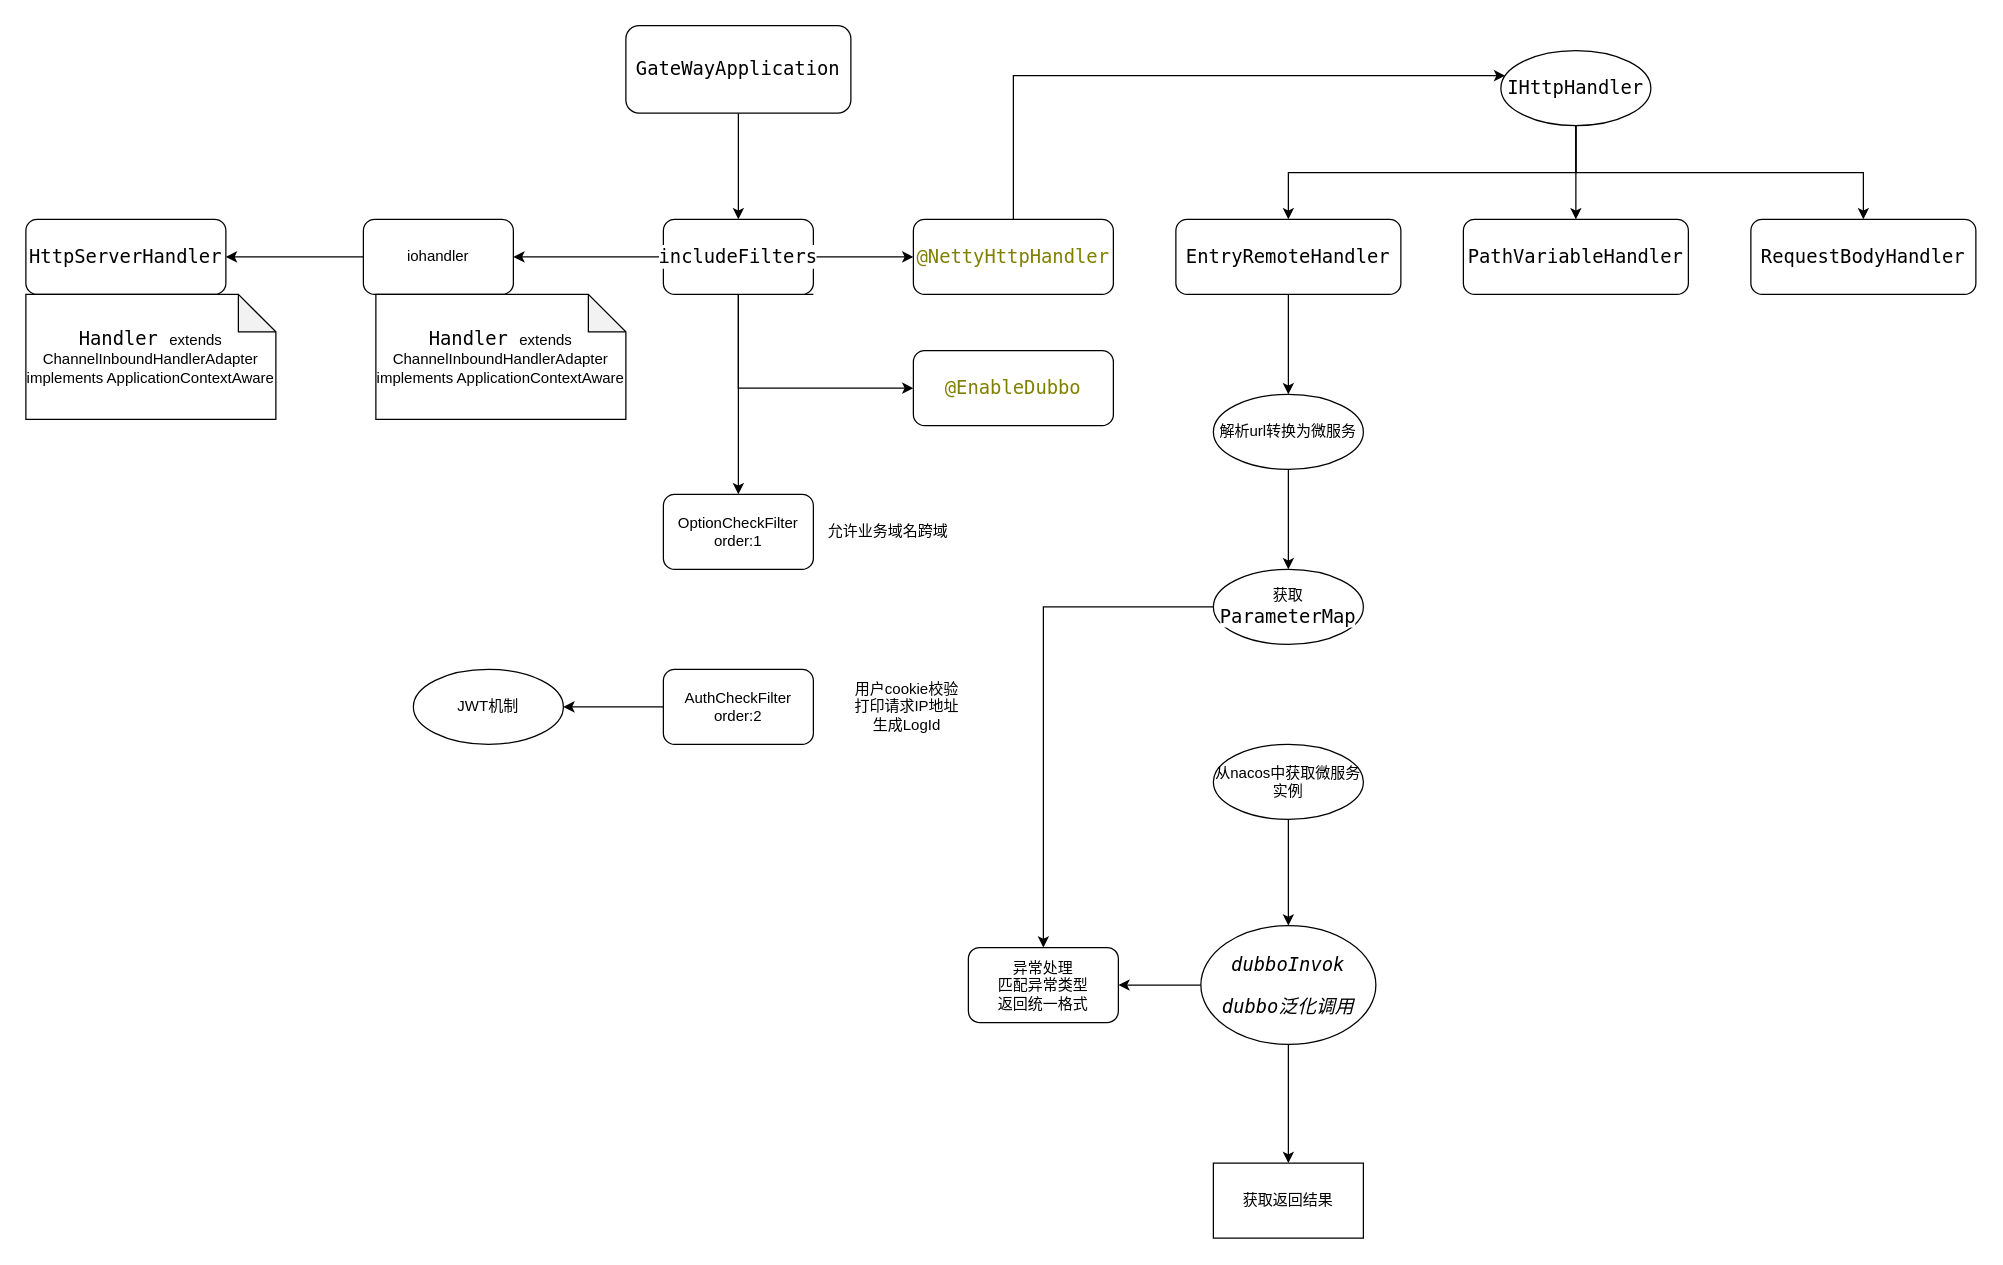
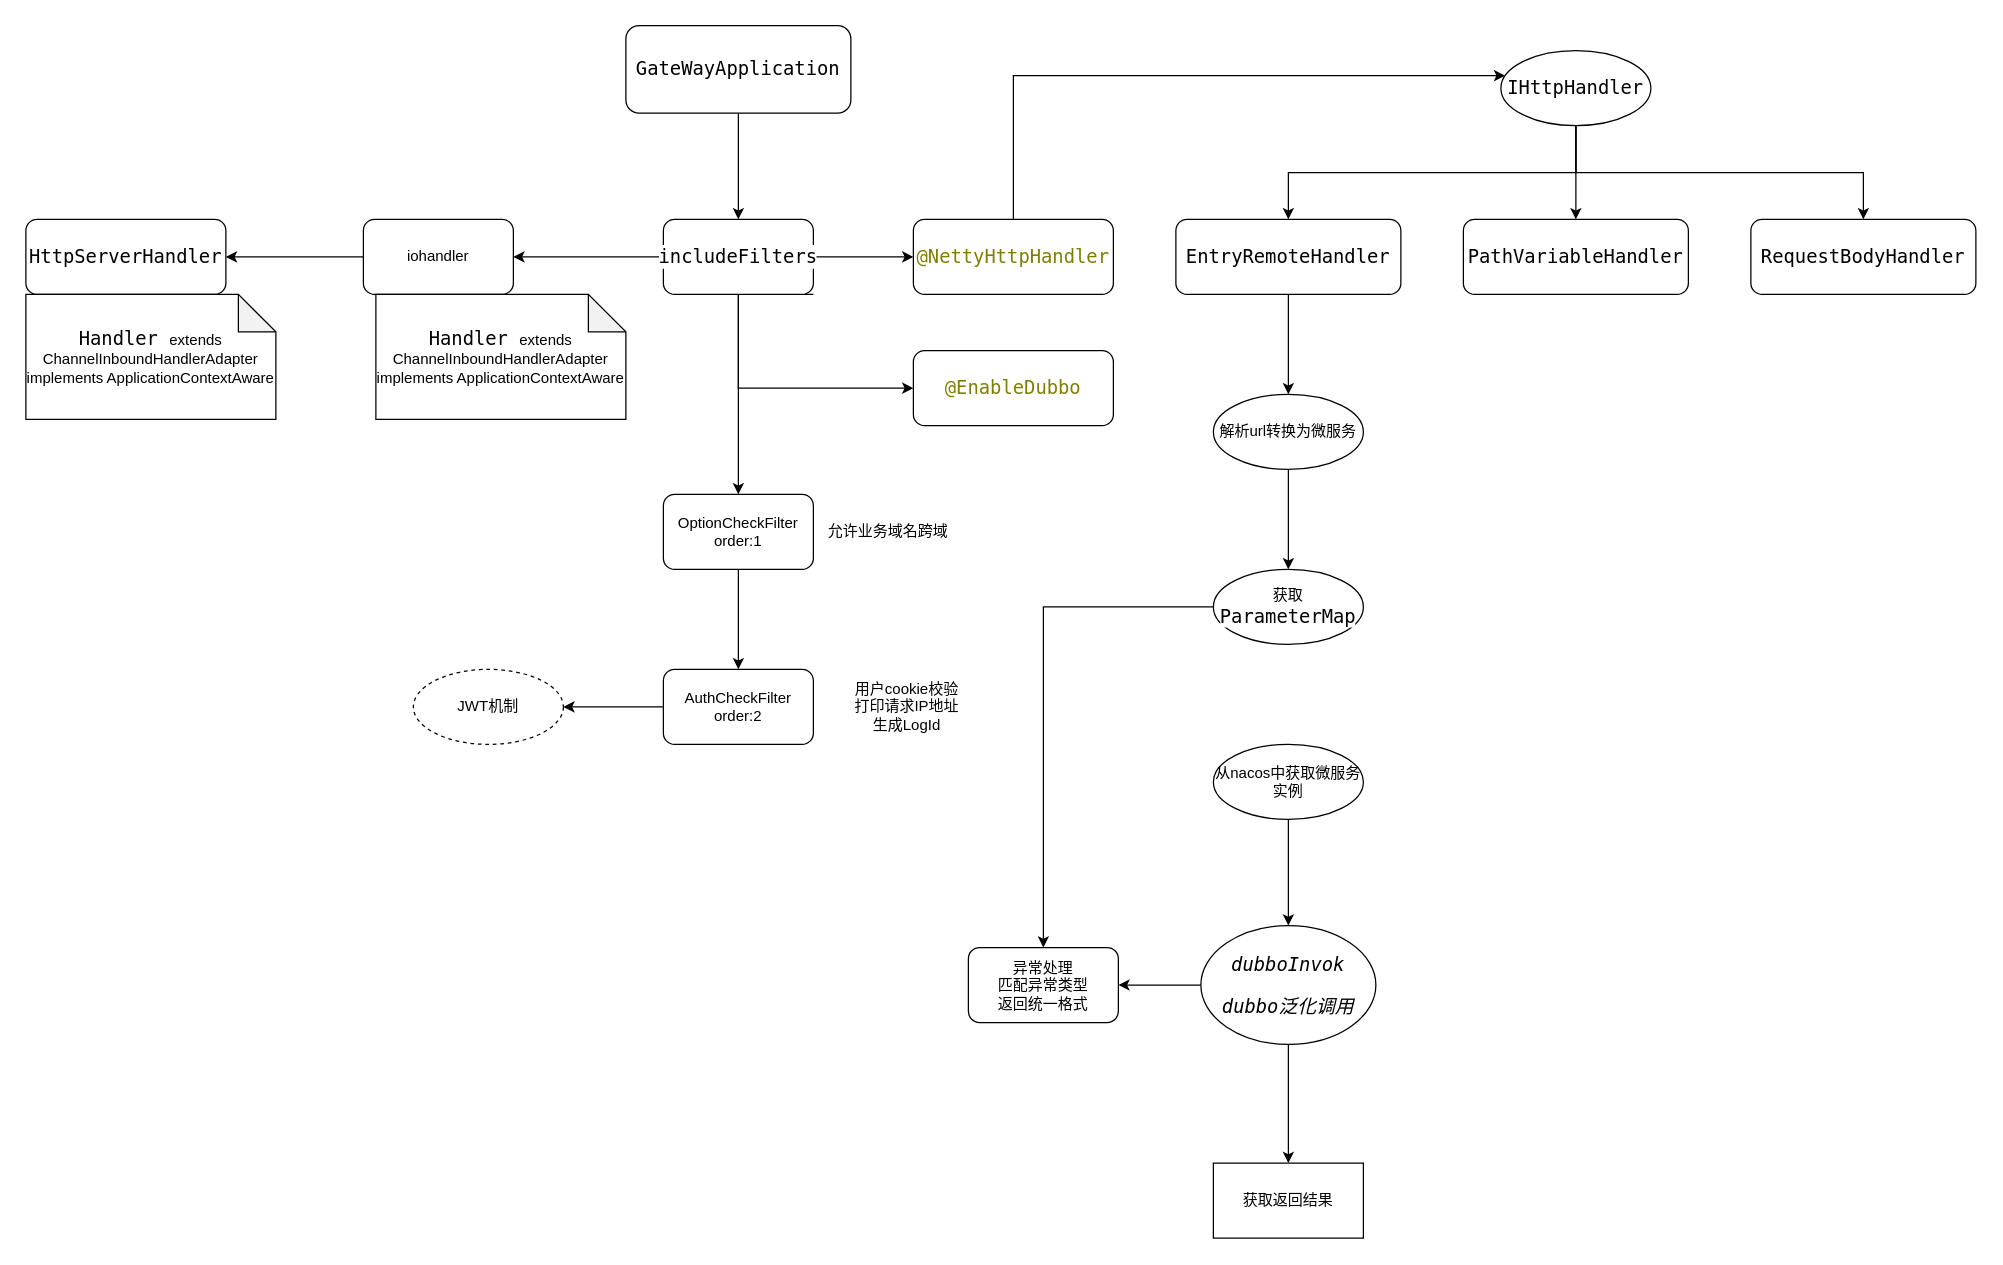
none -> (738, 615)
(488, 707) -> (488, 707)
